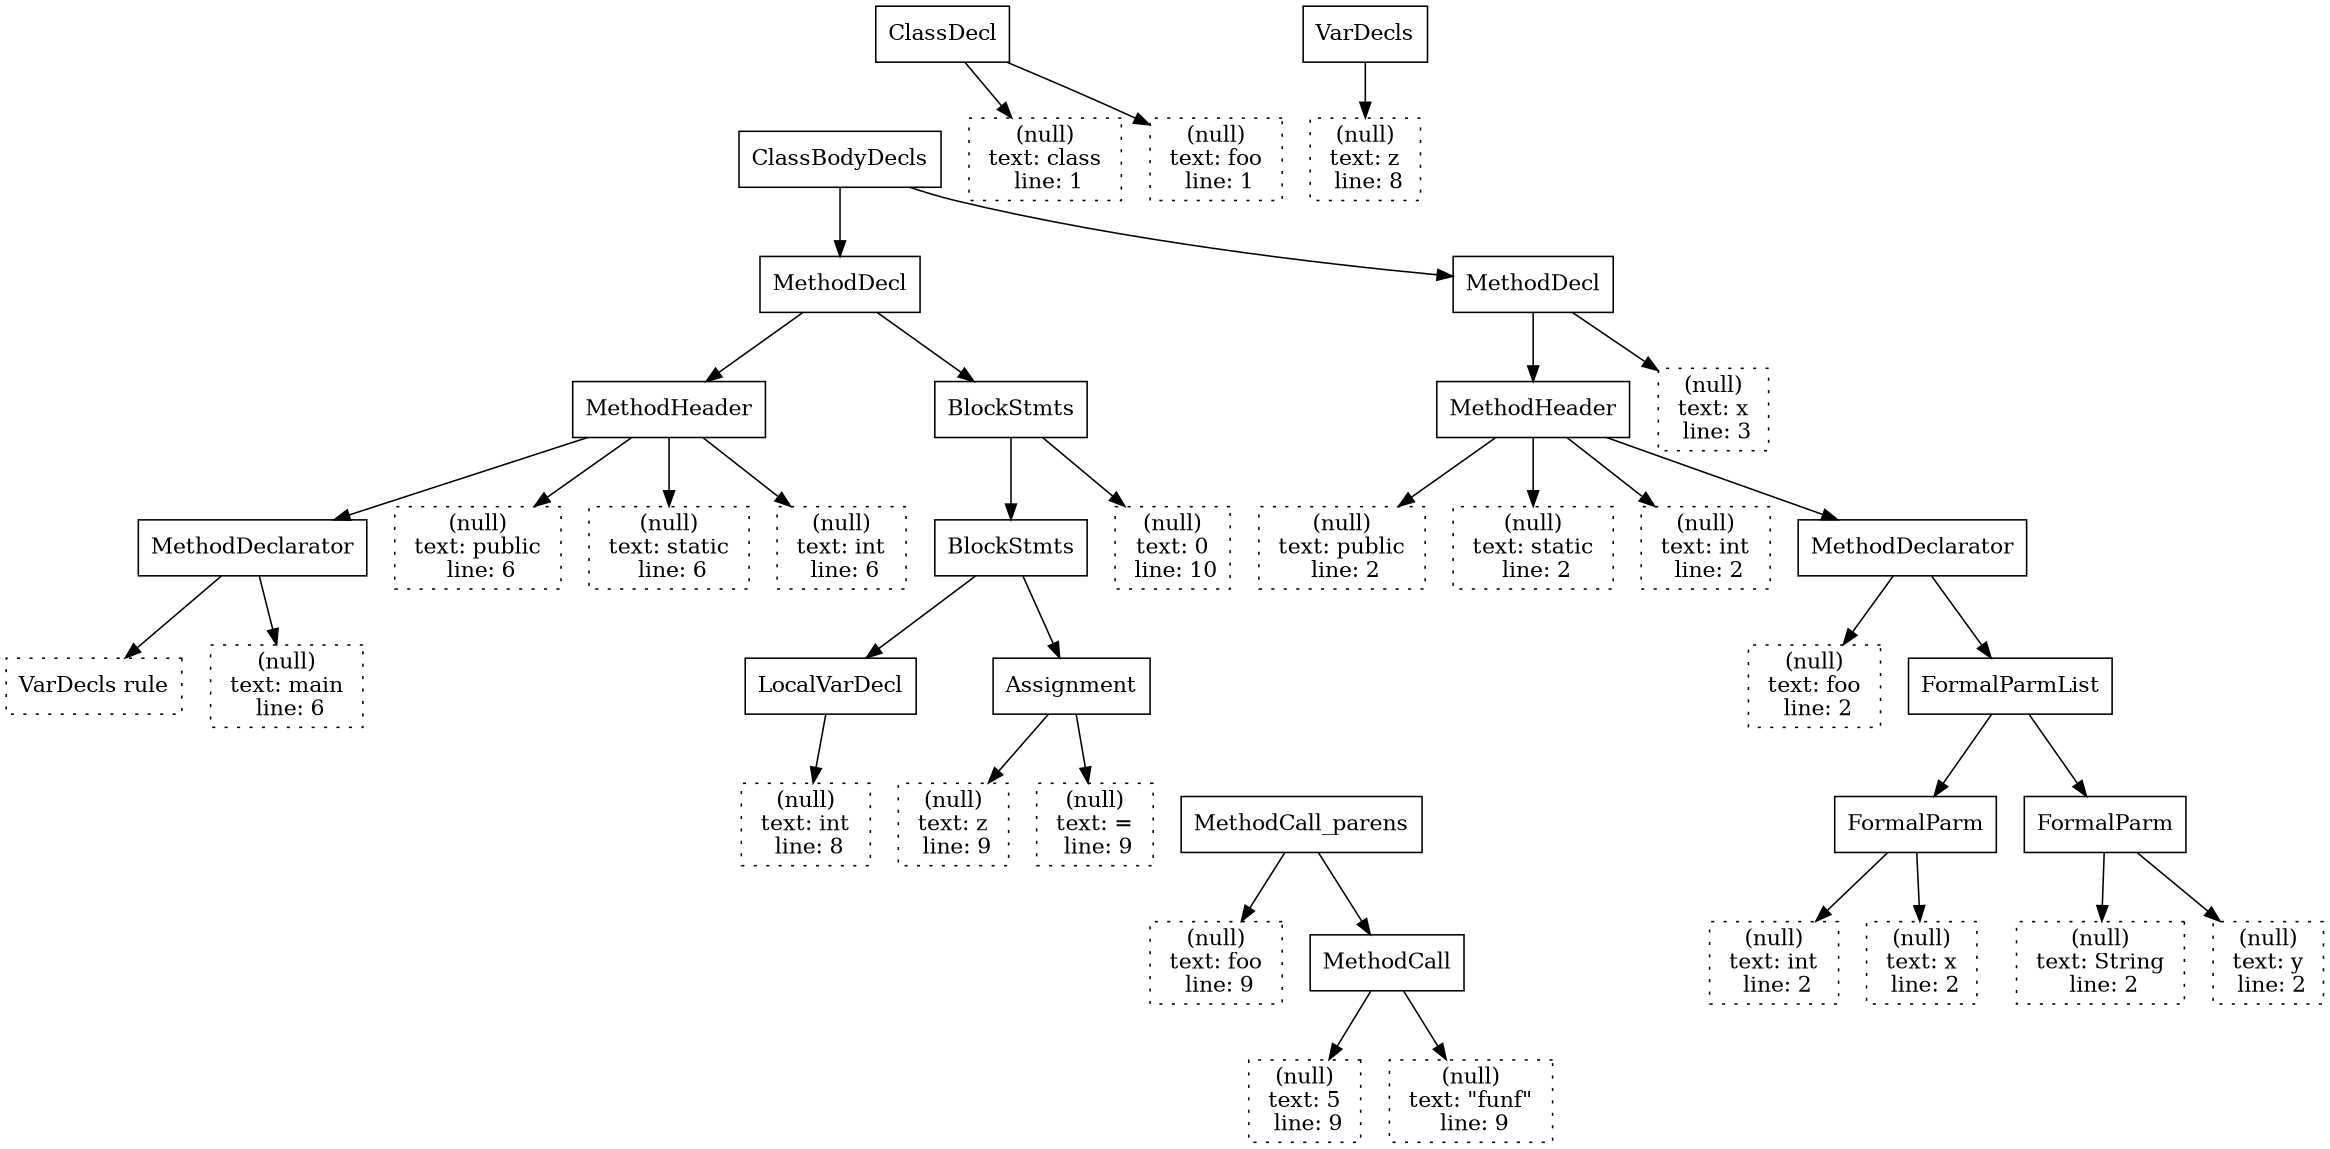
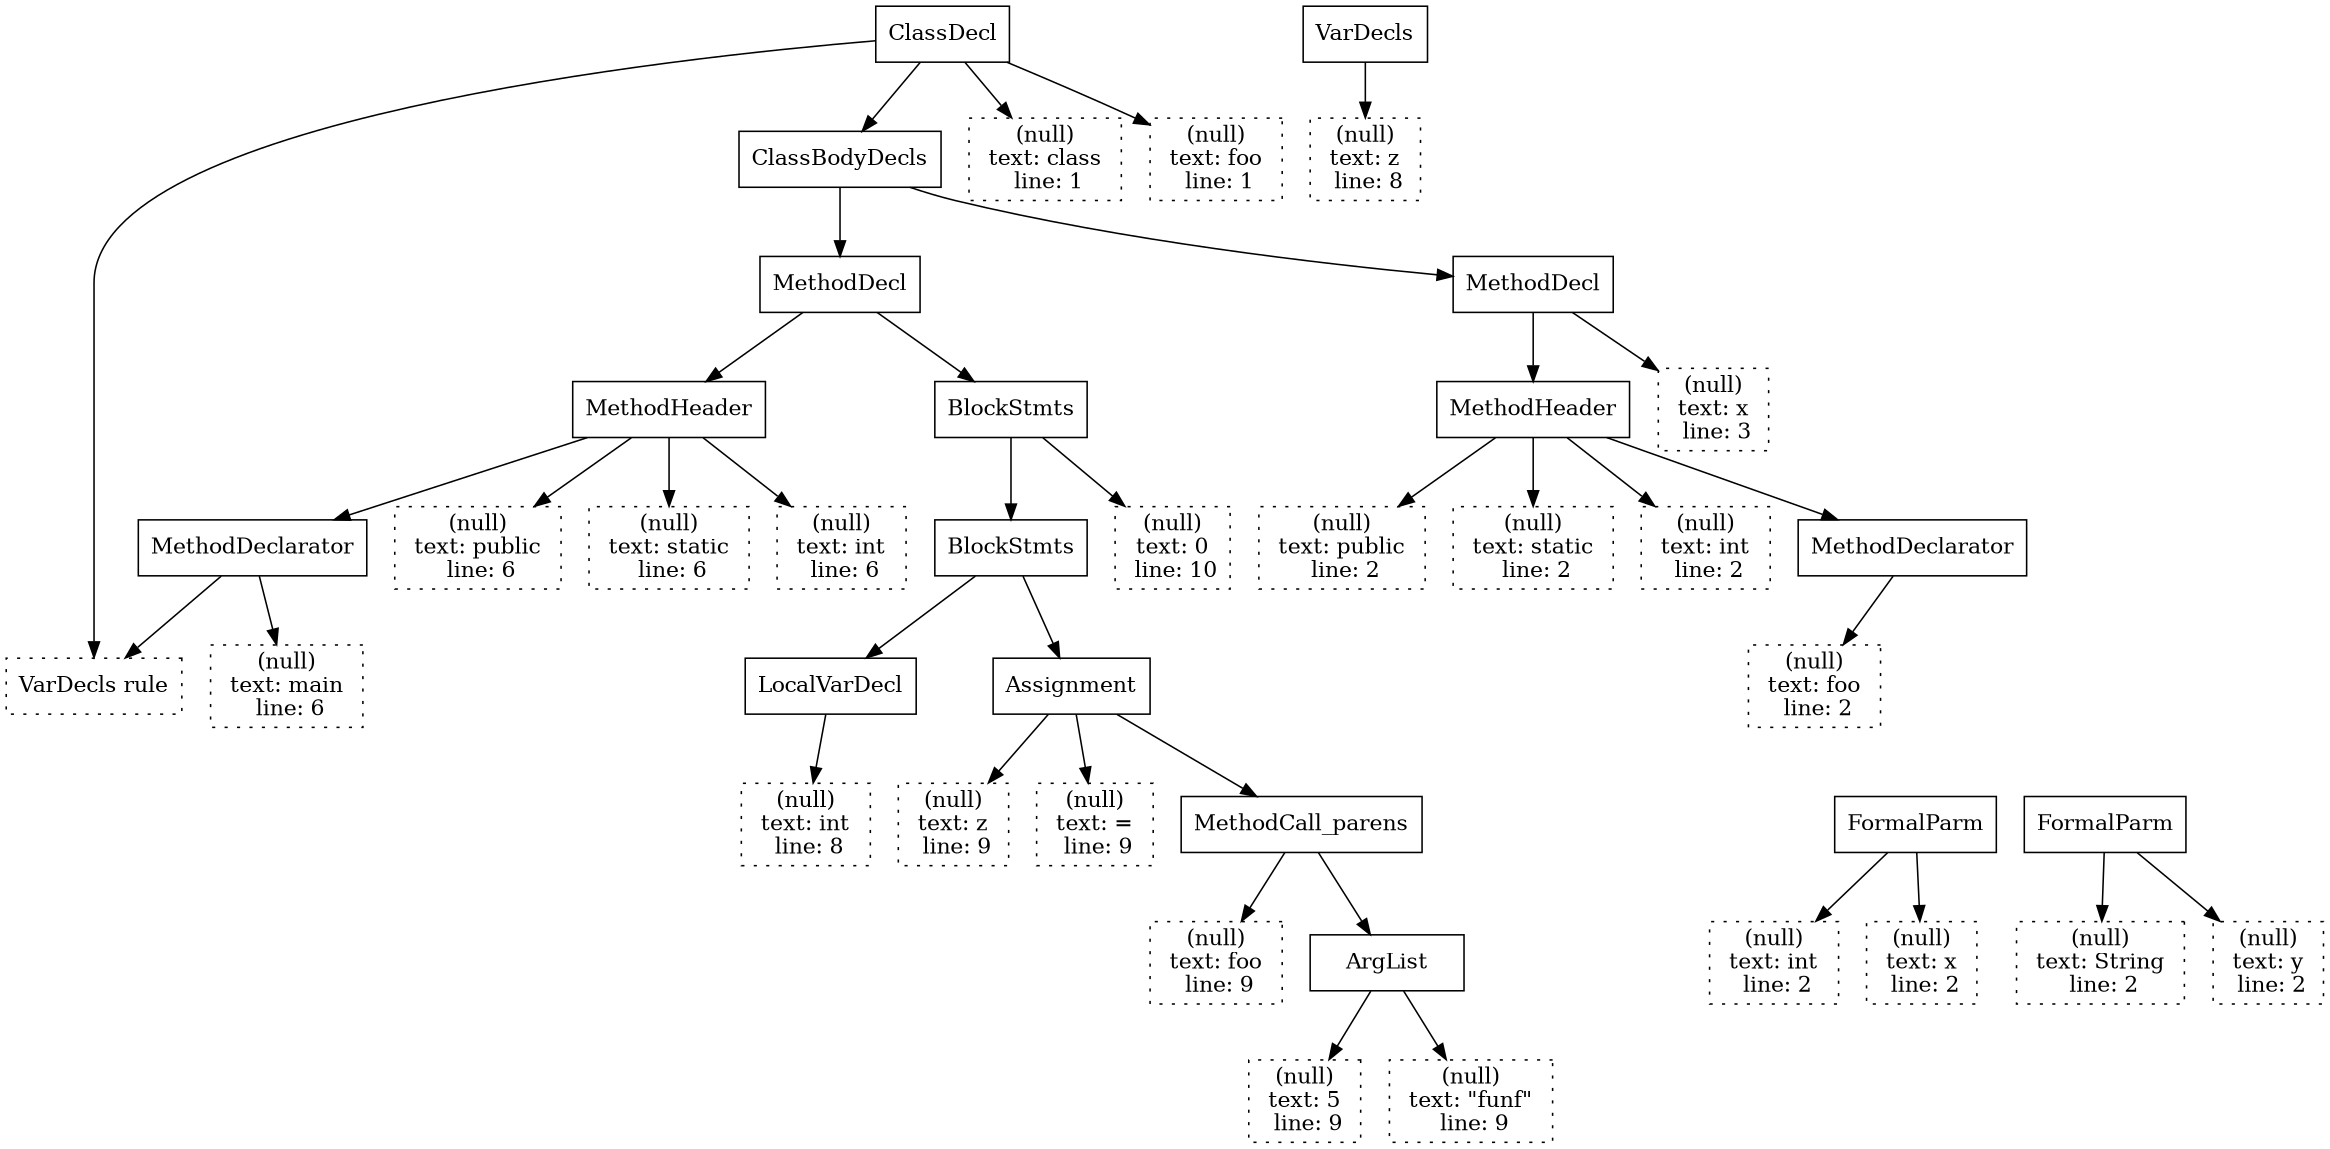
none -> (896, 91)
none -> (281, 142)
(2010, 686) -> none
none -> (1180, 751)
(1387, 963) -> (1387, 963)
